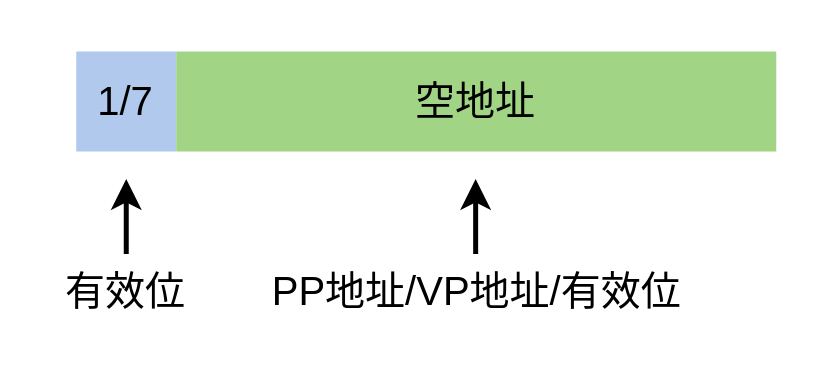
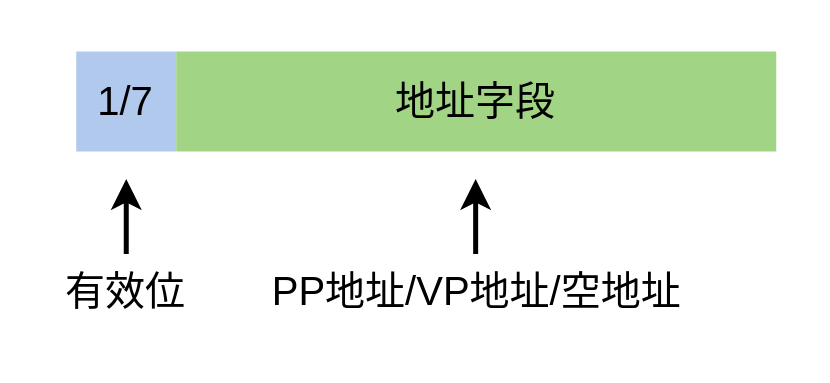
(476, 101) -> (476, 101)
(478, 291) -> (478, 291)
